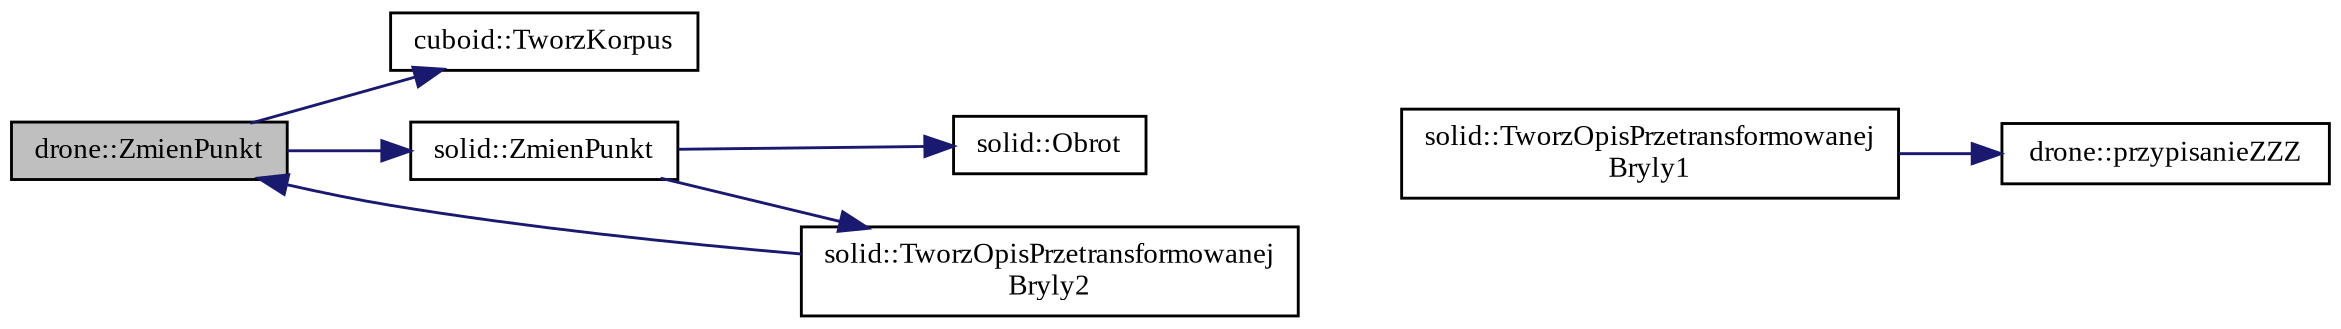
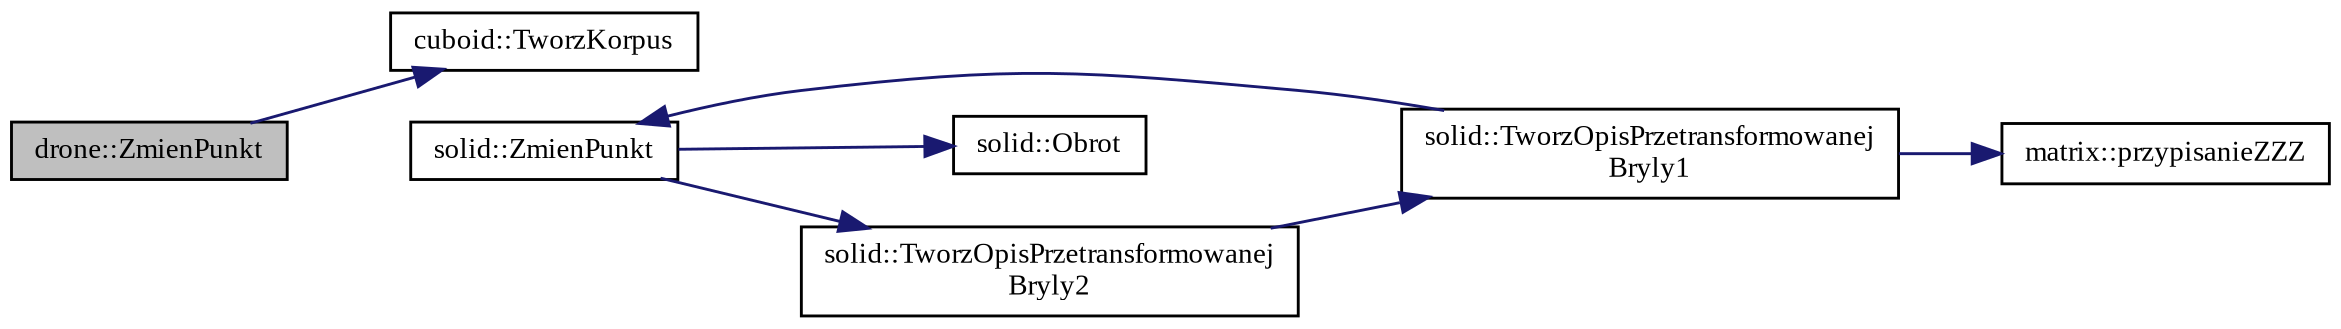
(334, 151) -> (1055, 74)
(2166, 154) -> (2166, 154)
(543, 227) -> (1335, 215)
